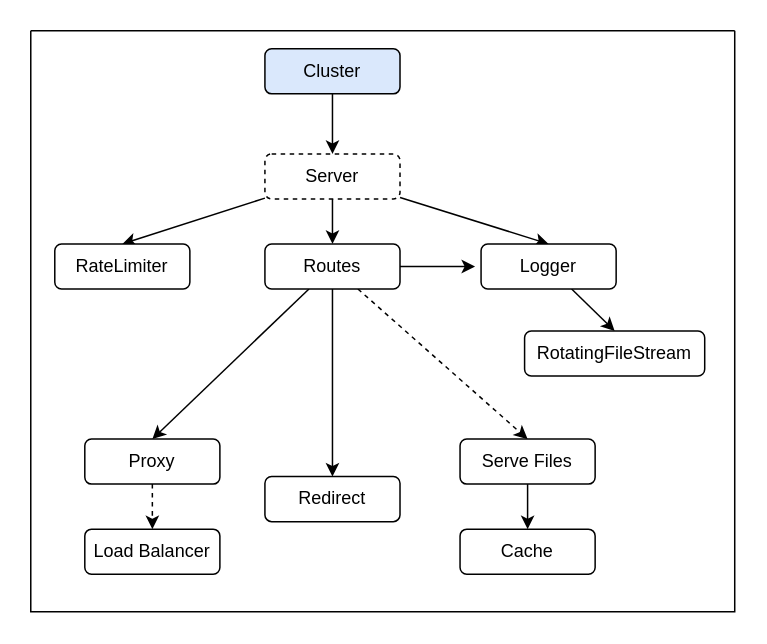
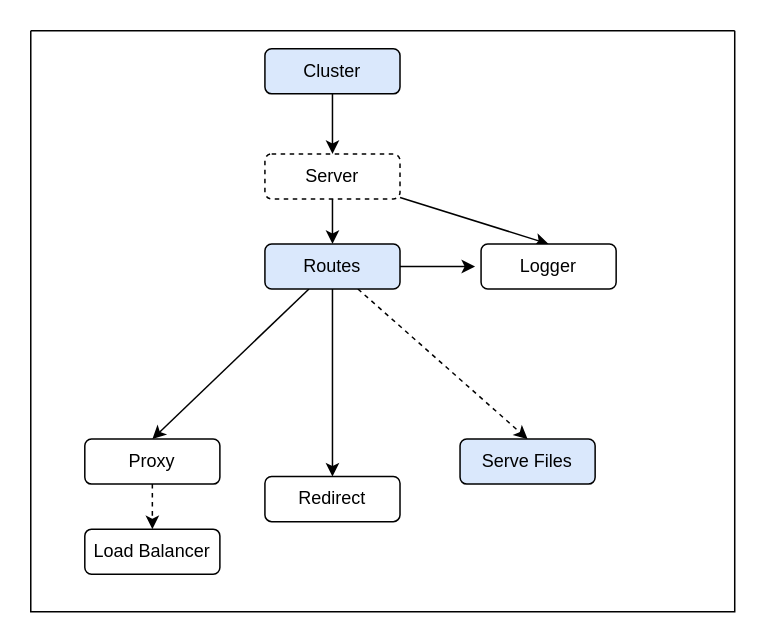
(198, 219) -> none
(122, 266) -> none
(332, 266) -> (332, 266)
(589, 306) -> none
(614, 353) -> none
(527, 461) -> (527, 461)
(527, 501) -> none
(527, 551) -> none
